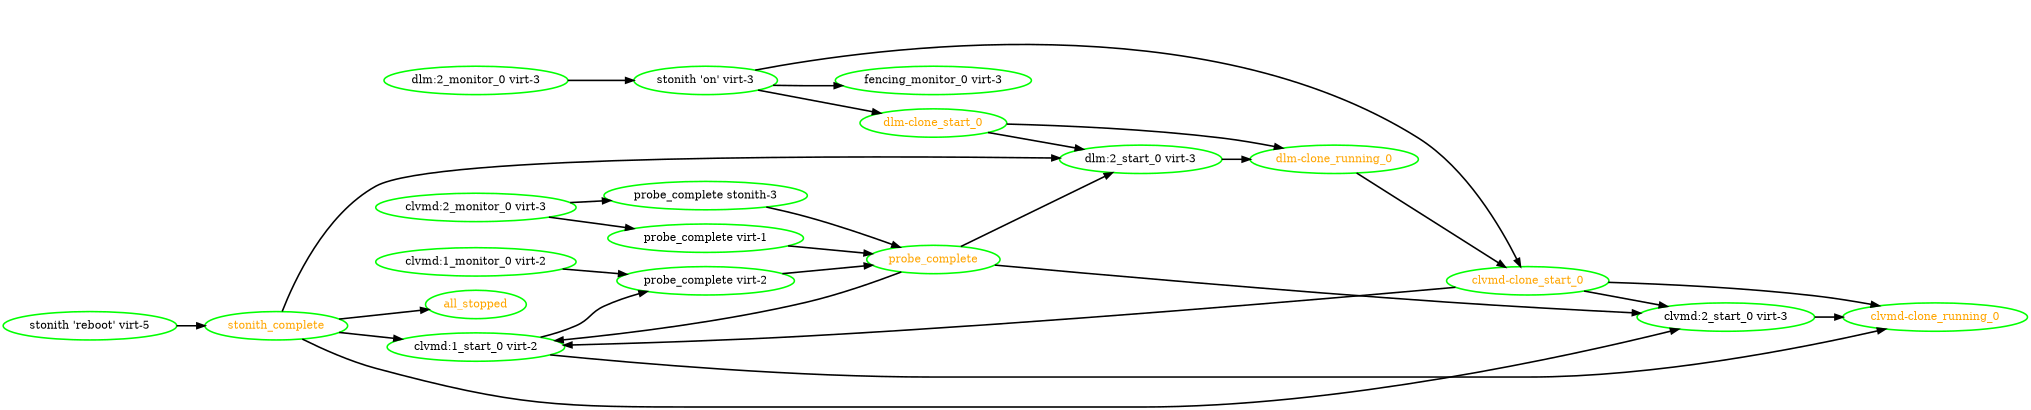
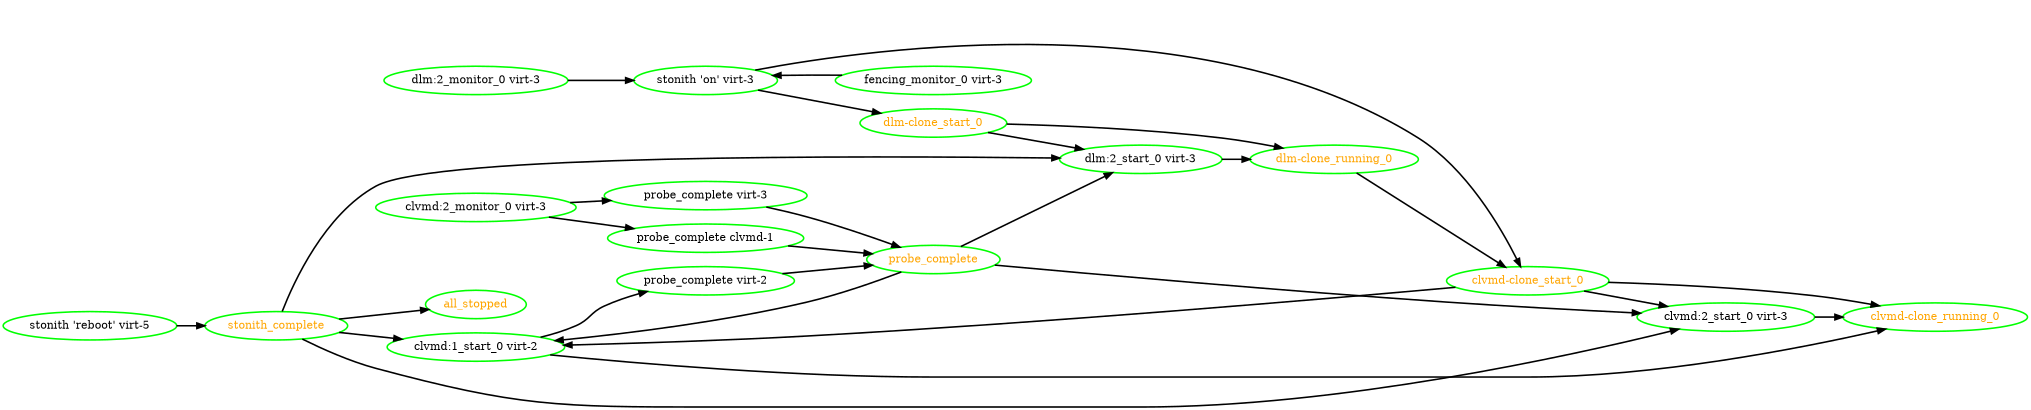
(804, 86) -> (812, 75)
(706, 196) -> (706, 196)
(706, 238) -> (706, 238)
(476, 262) -> none
